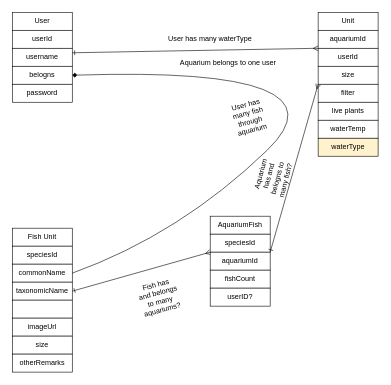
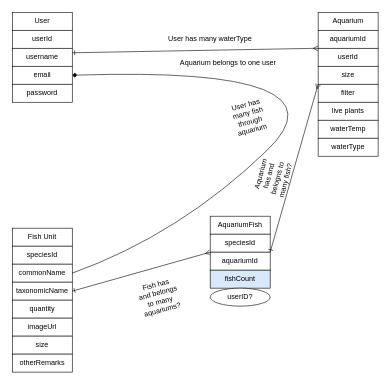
(348, 21) -> (348, 21)
(42, 75) -> (42, 75)
(348, 147) -> (348, 147)
(240, 279) -> (240, 279)
(240, 297) -> (240, 297)
none -> (42, 309)
